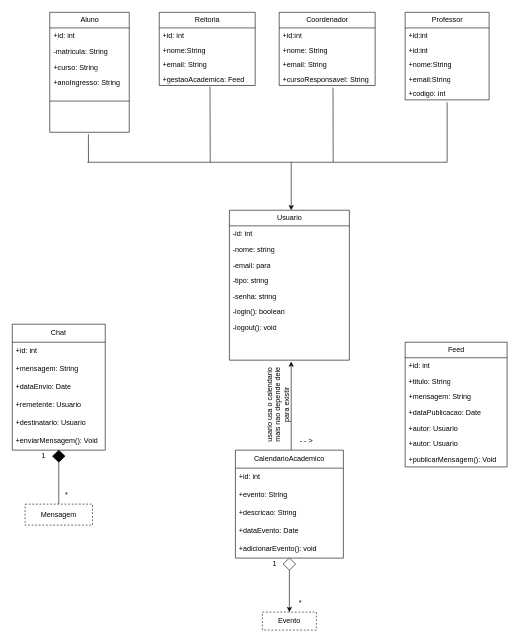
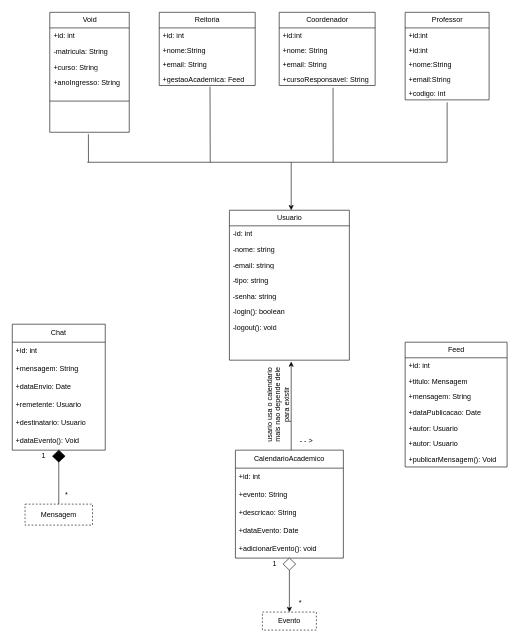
(90, 20) -> (90, 20)
(254, 266) -> (257, 266)
(434, 382) -> (439, 382)
(59, 441) -> (51, 441)
